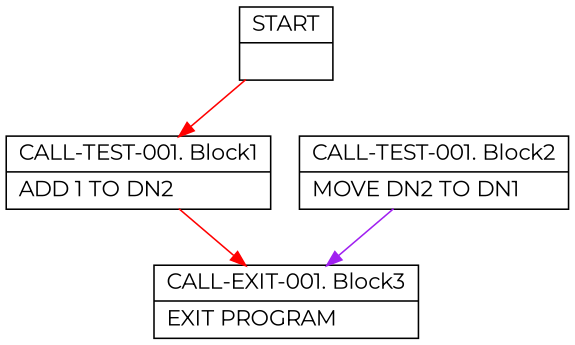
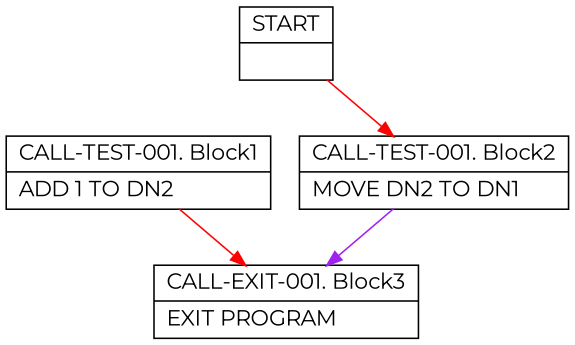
(218, 103) -> (354, 103)
